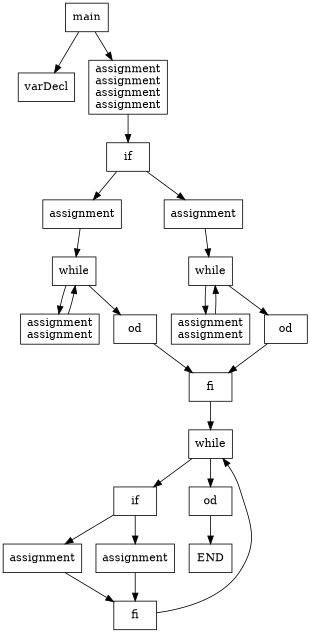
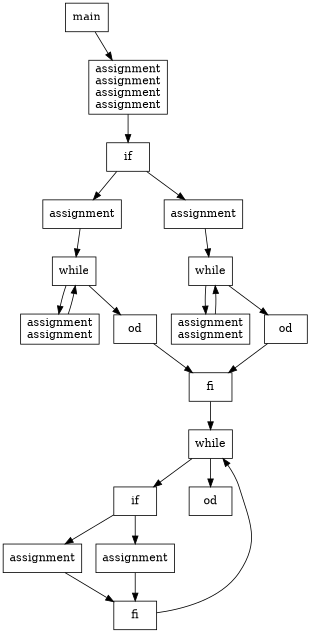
(46, 87) -> none
(211, 558) -> none
